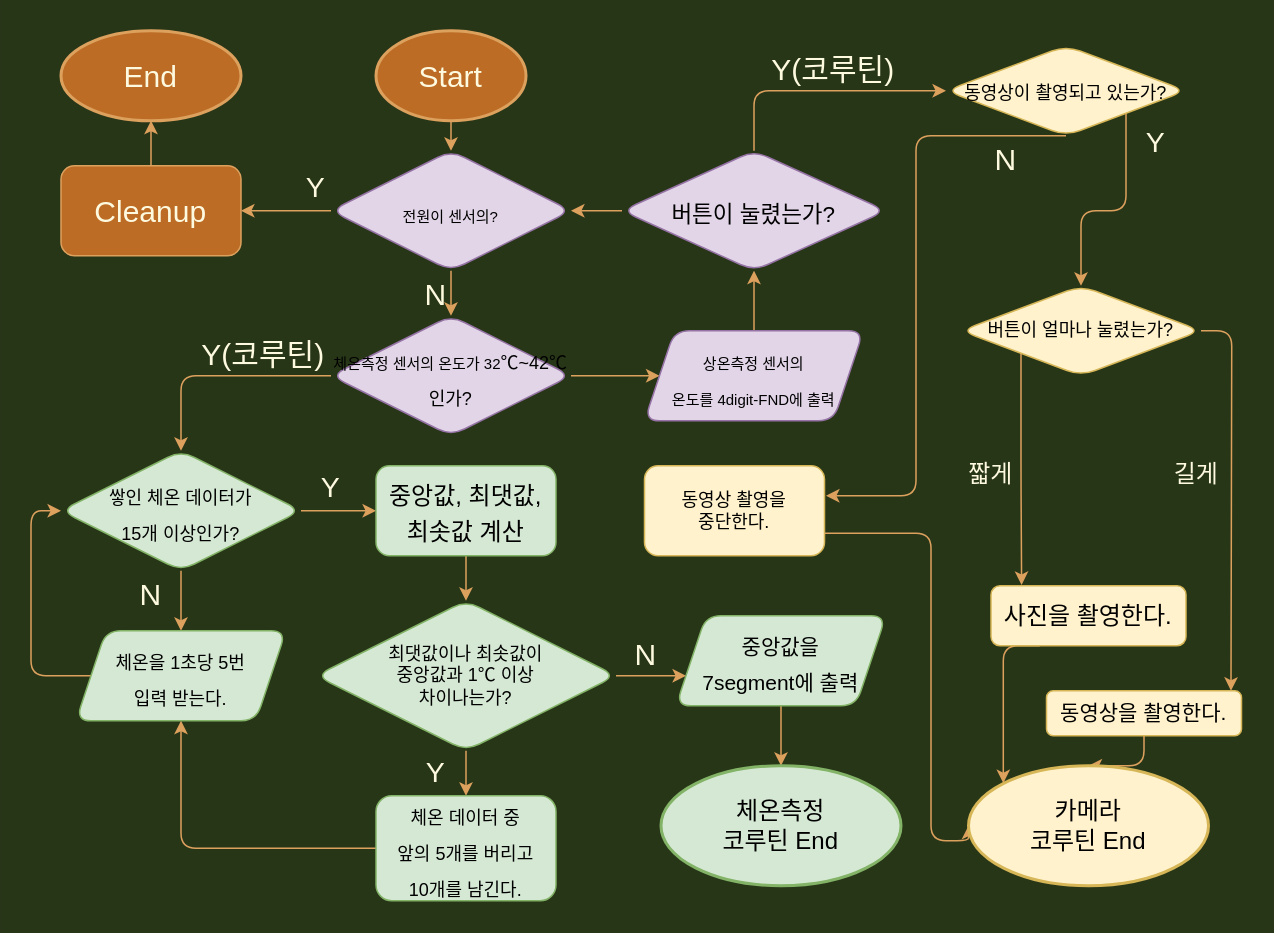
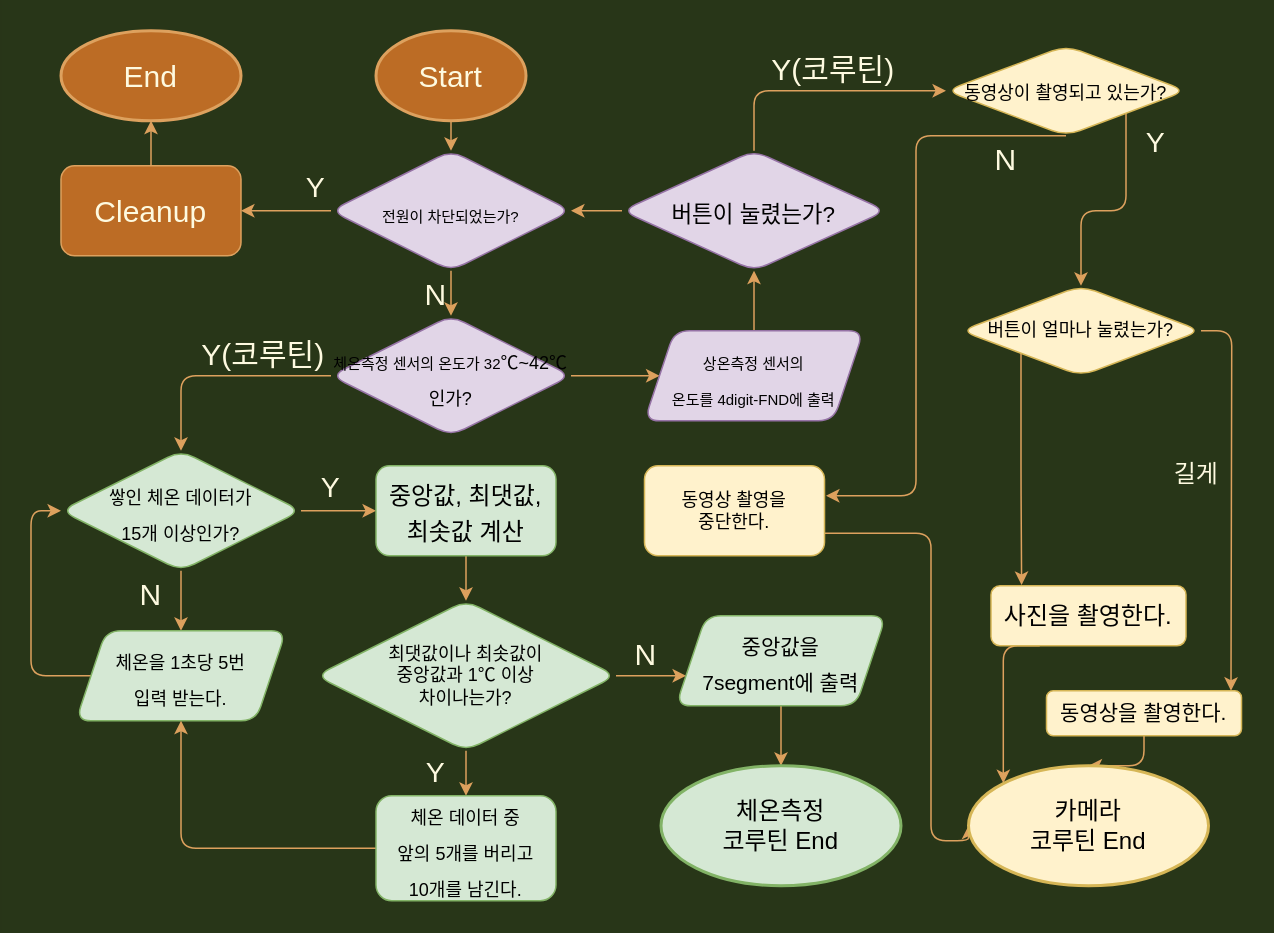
(451, 211) -> (451, 211)
(991, 473) -> none
